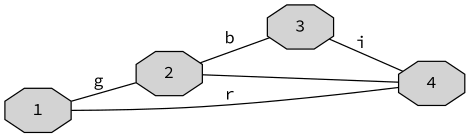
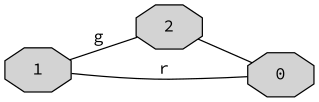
(300, 27) -> none
(432, 83) -> (281, 75)
